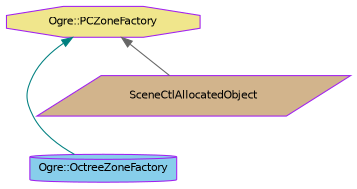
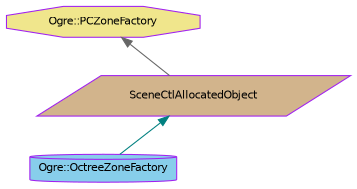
(28, 102) -> (140, 139)
